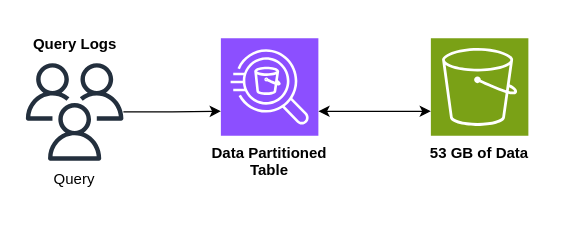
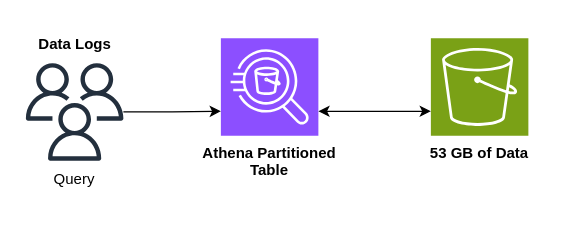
(75, 44) -> (75, 44)
(269, 162) -> (269, 162)
